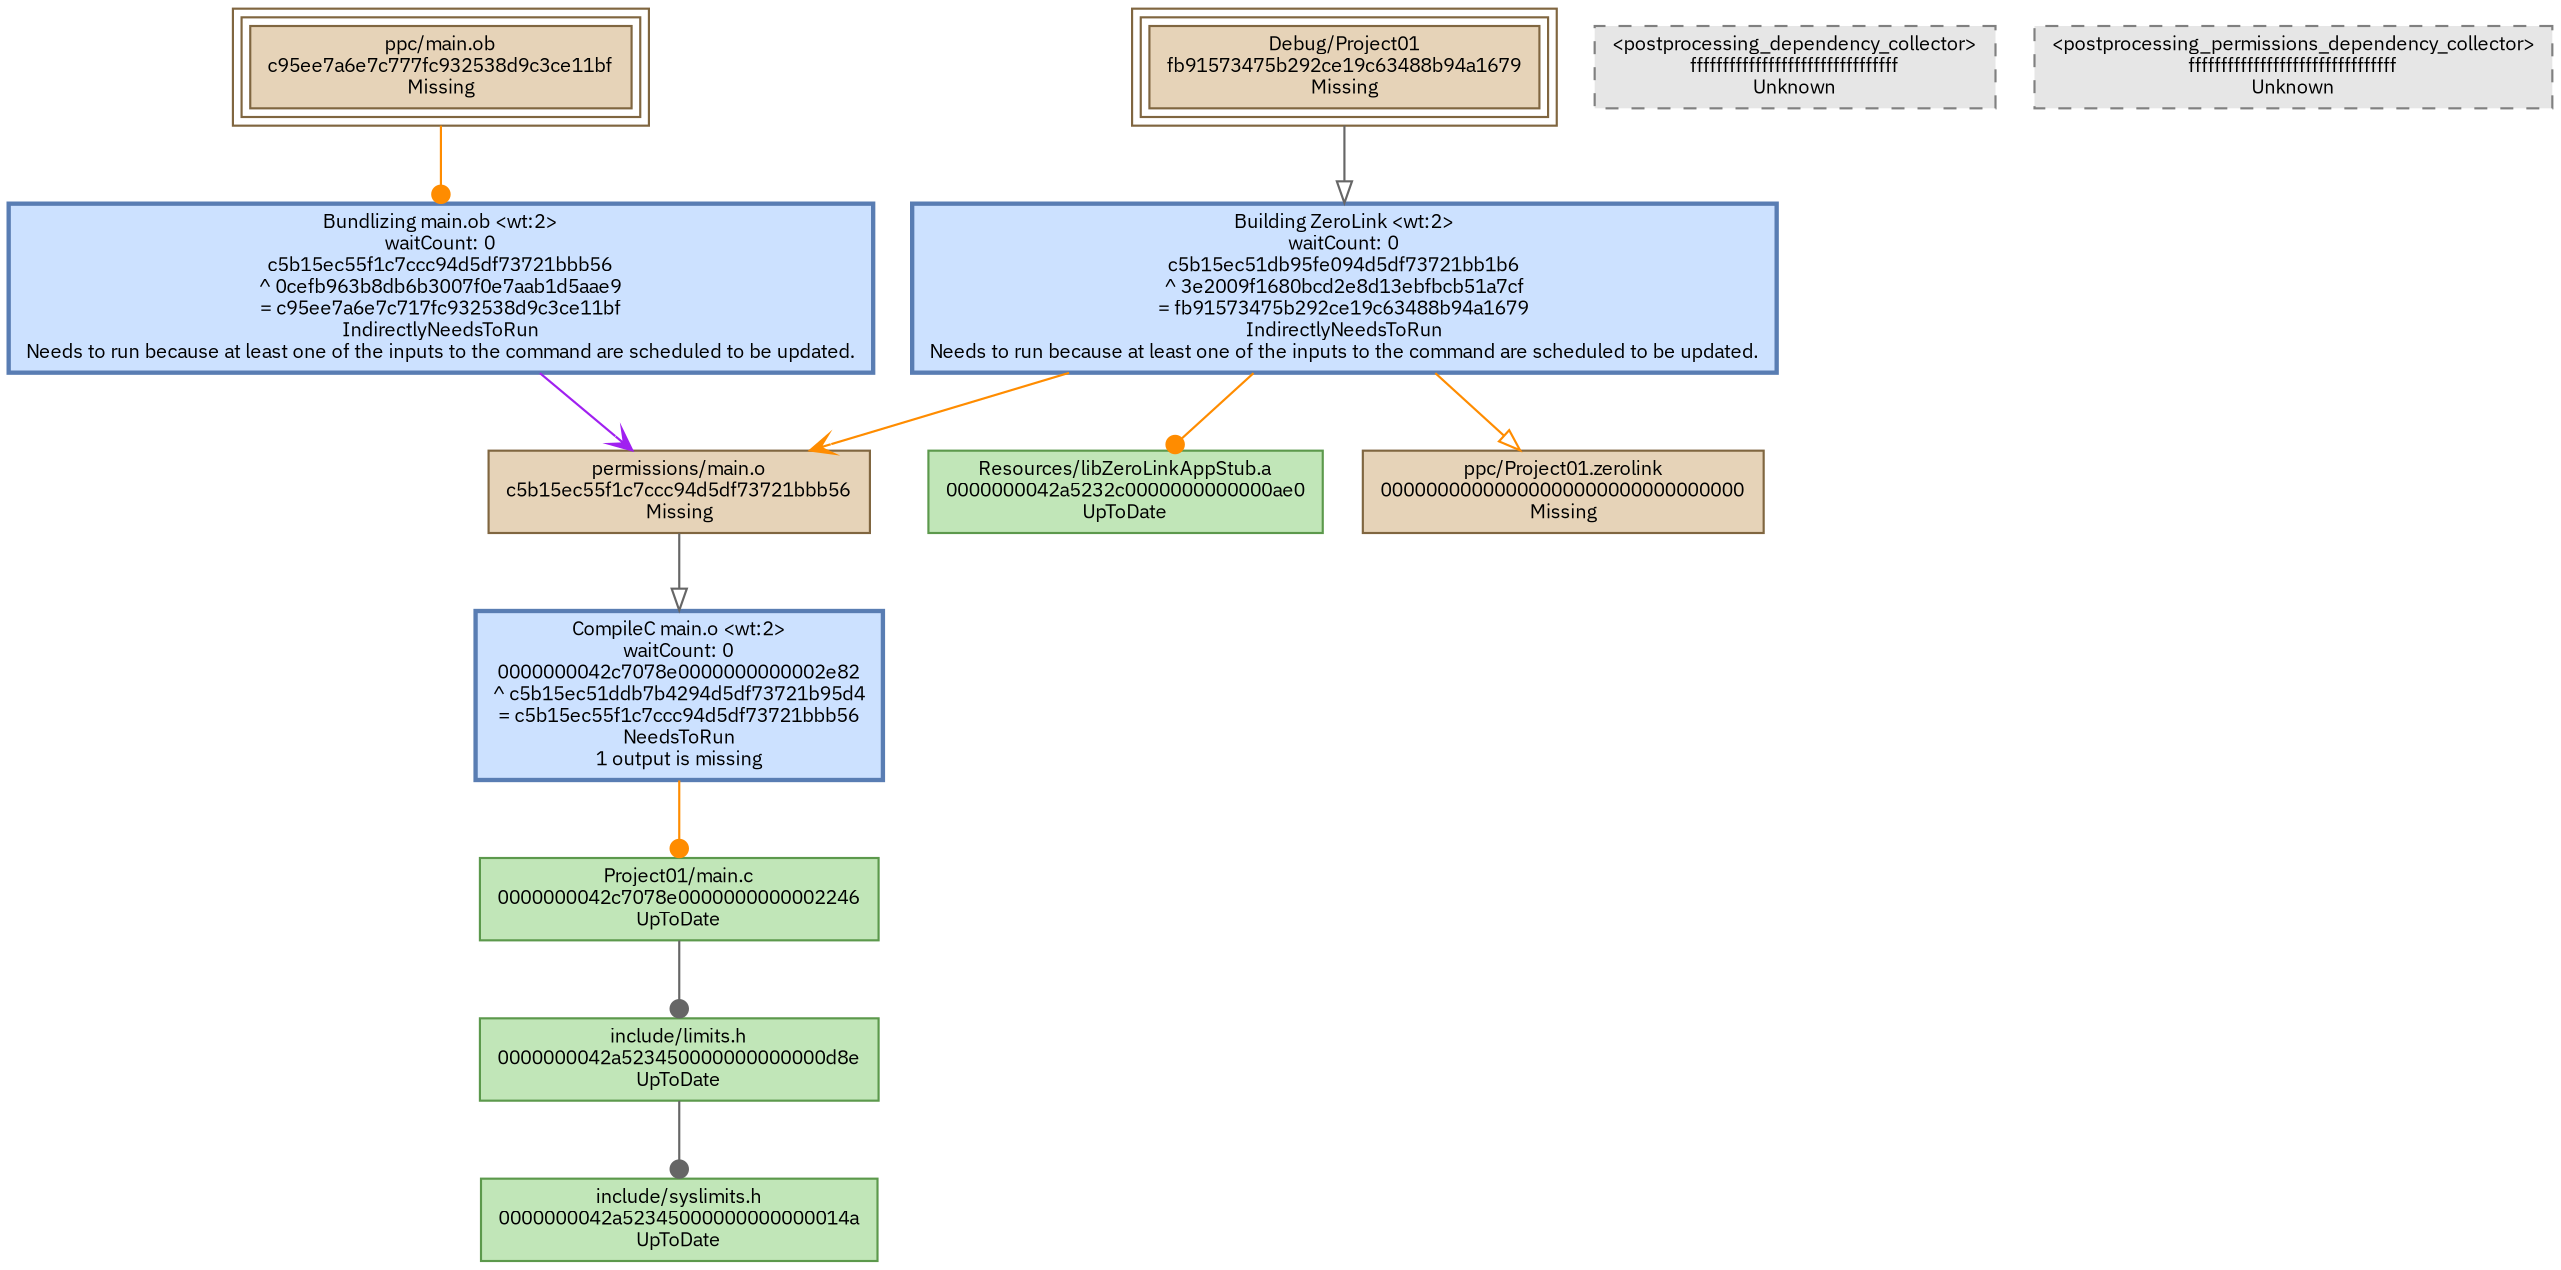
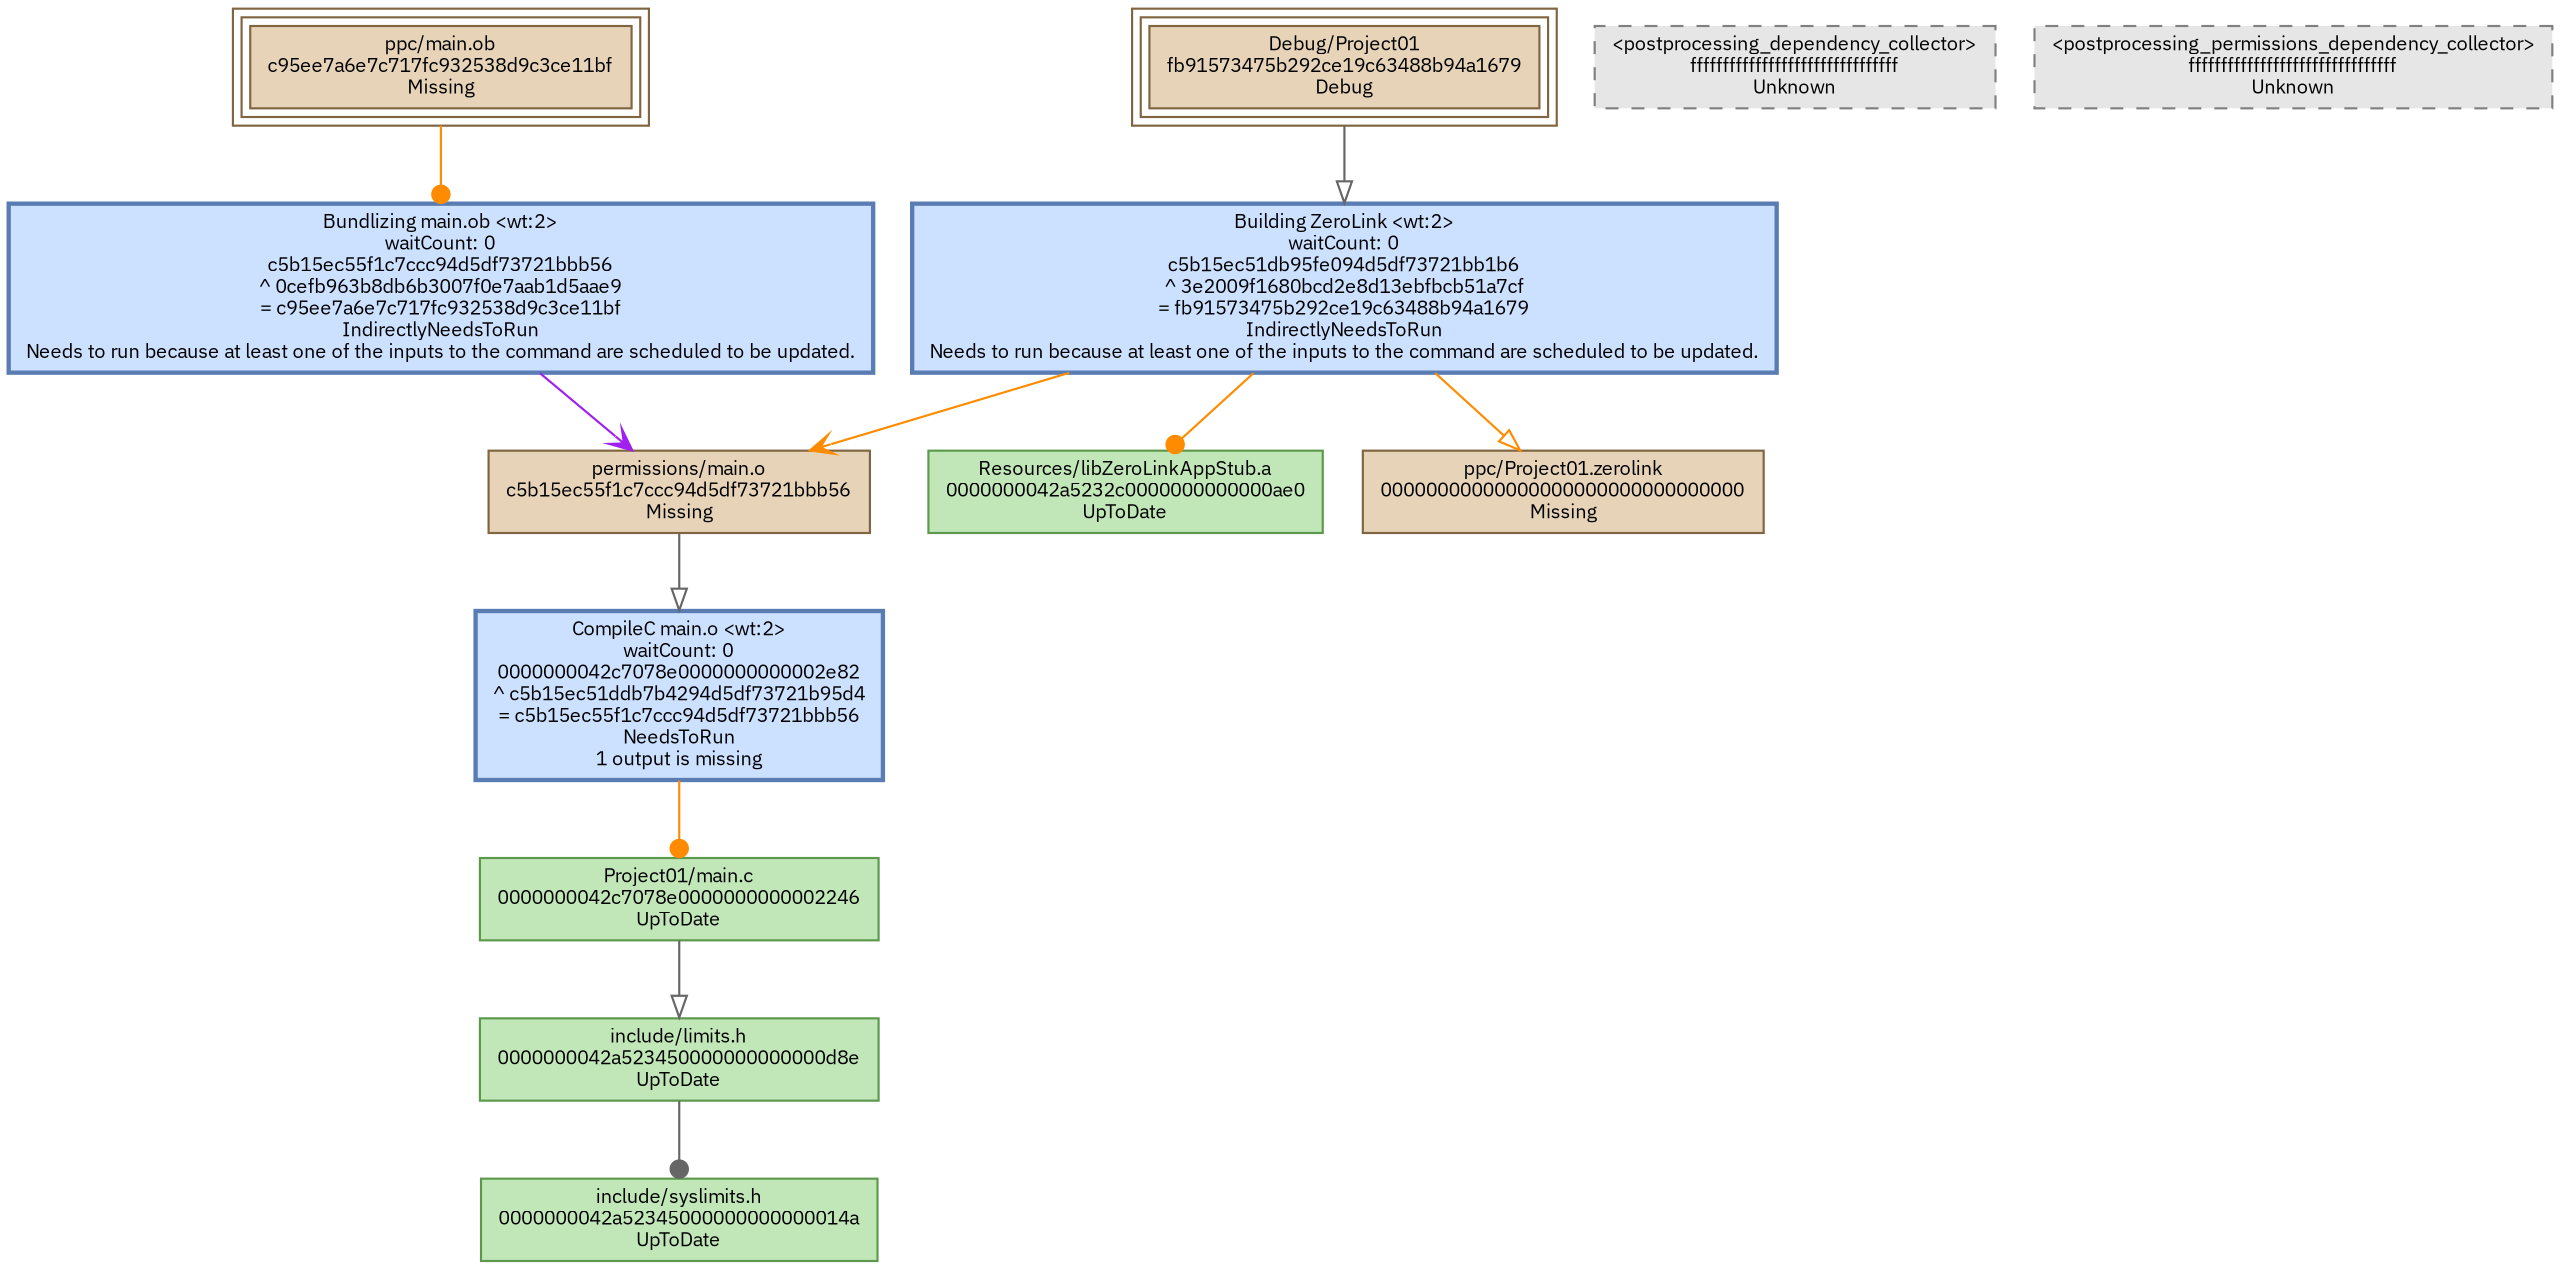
(441, 67) -> (441, 67)
(1344, 67) -> (1344, 67)
(679, 970) -> (679, 968)
